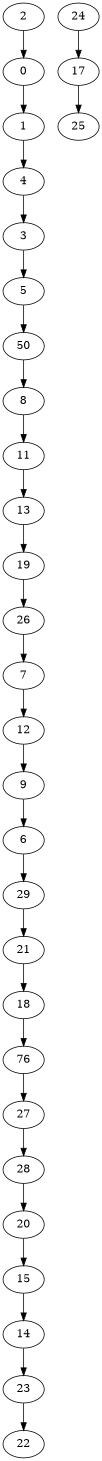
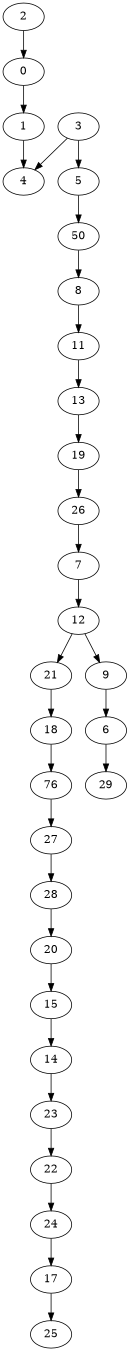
(24, 205) -> (54, 151)
(24, 919) -> (67, 645)
none -> (51, 1193)
